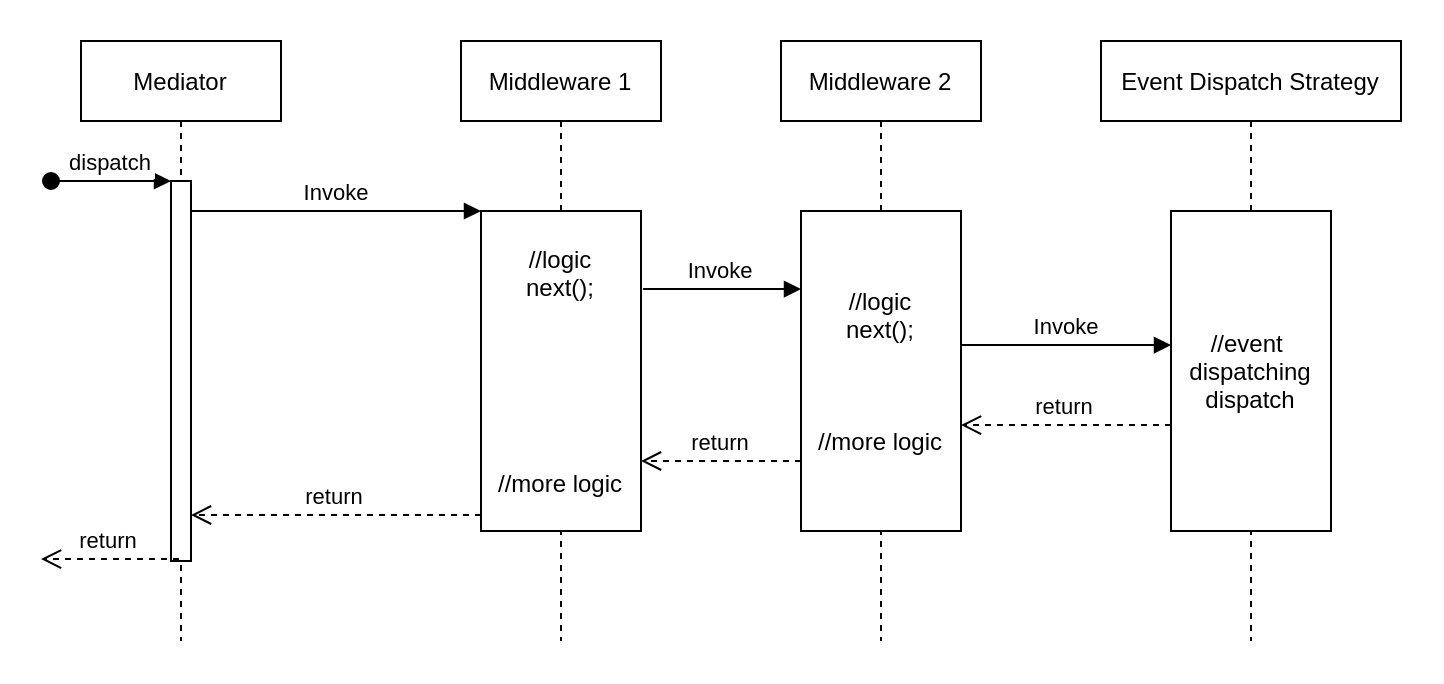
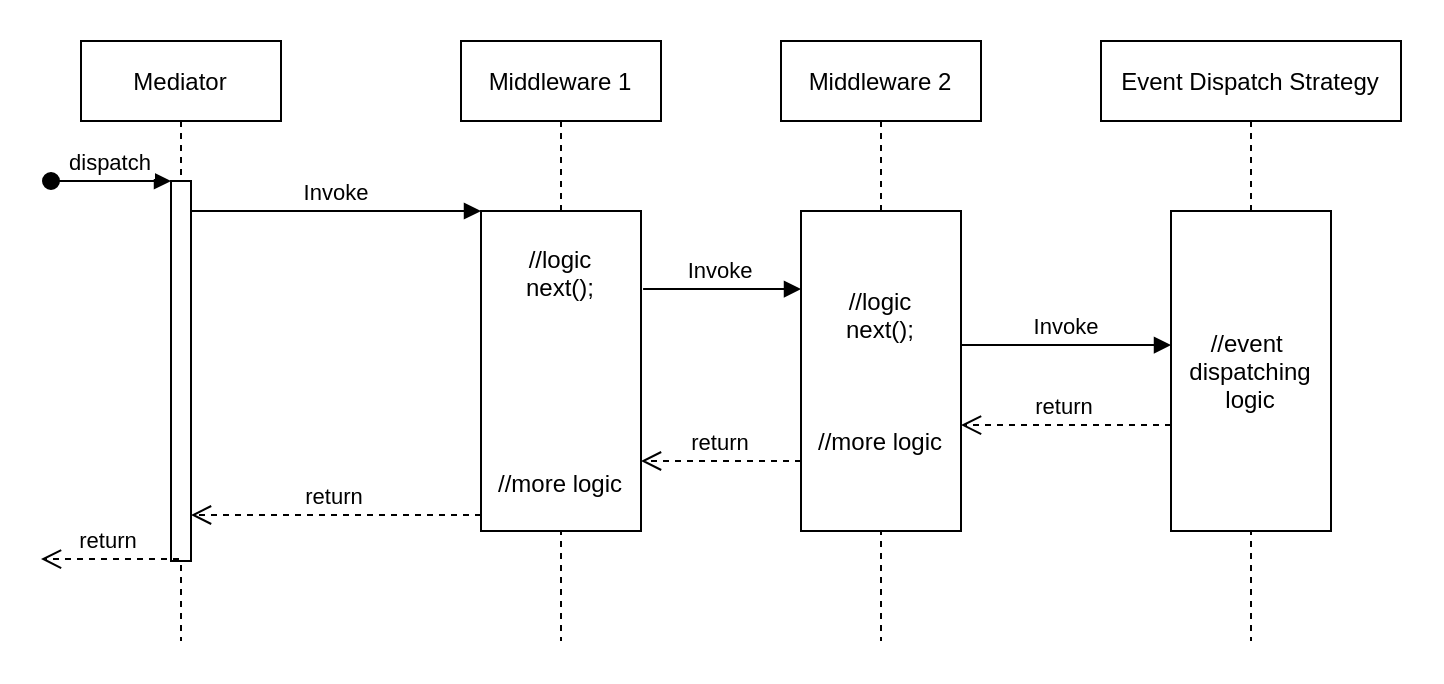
(1250, 344) -> (1250, 344)
